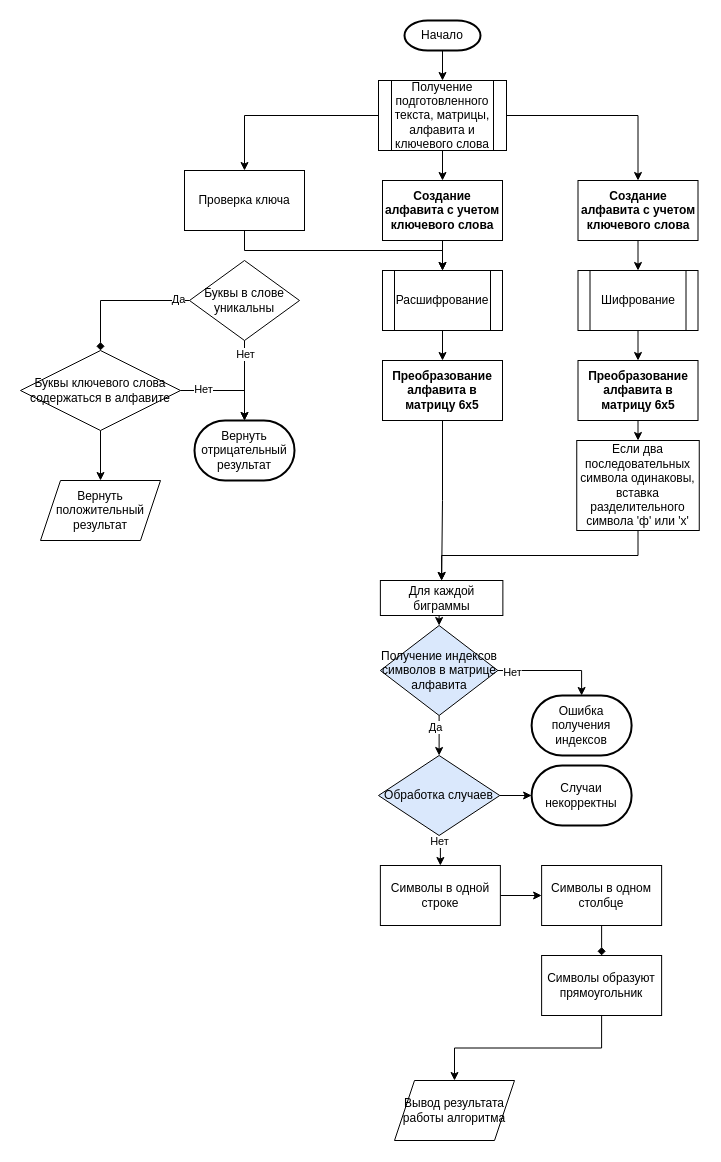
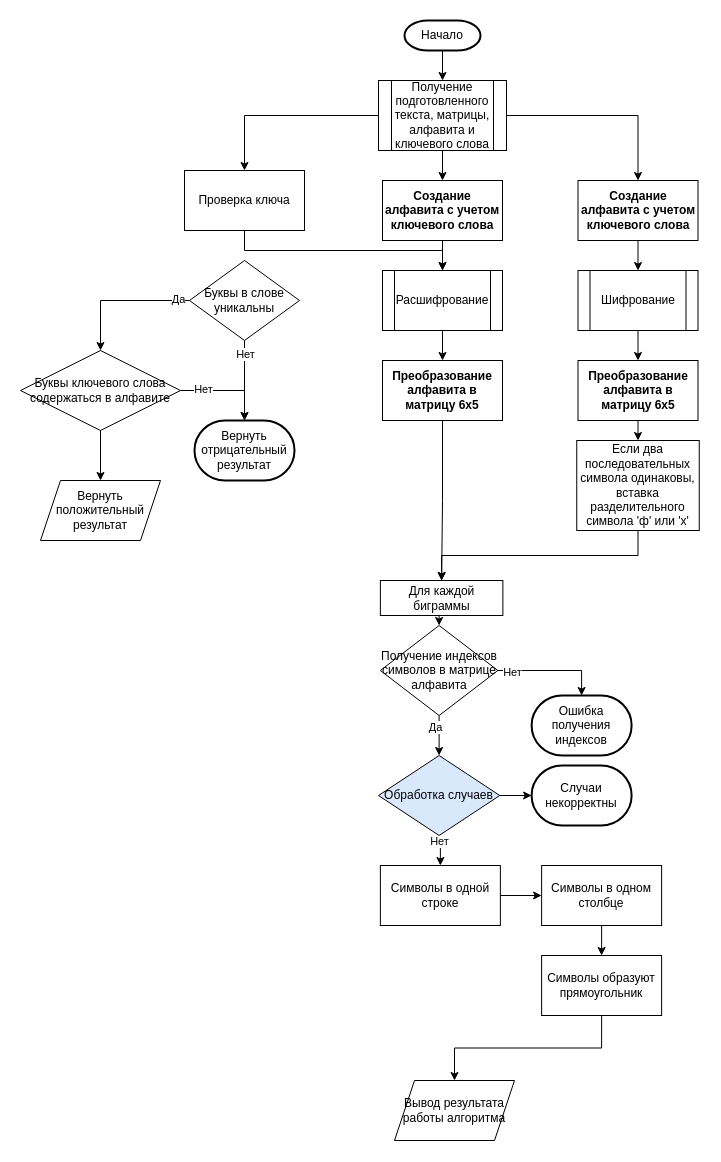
(101, 342) -> (101, 342)
(439, 671) -> (439, 671)
(602, 946) -> (602, 947)
